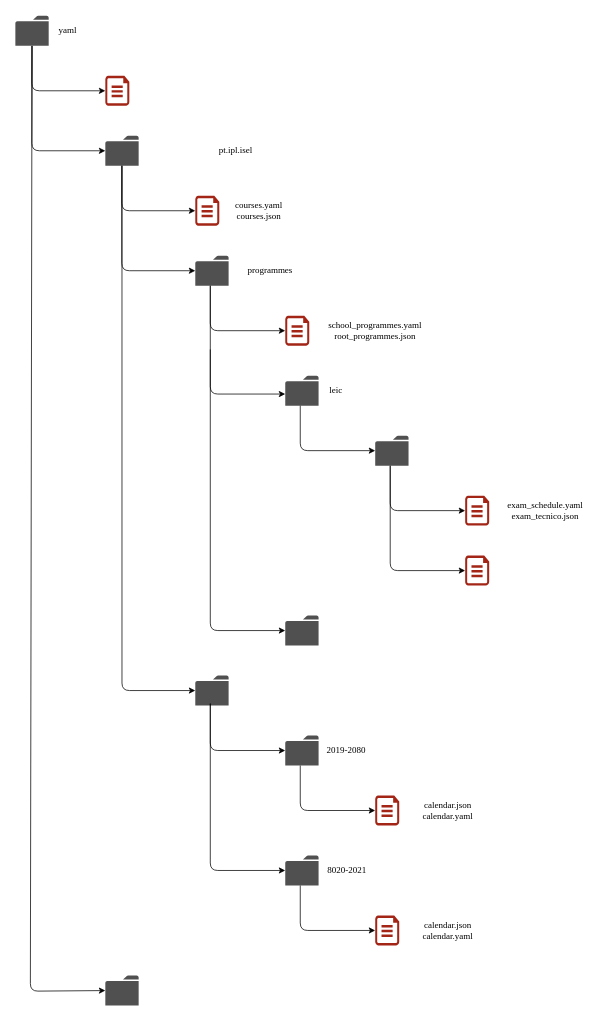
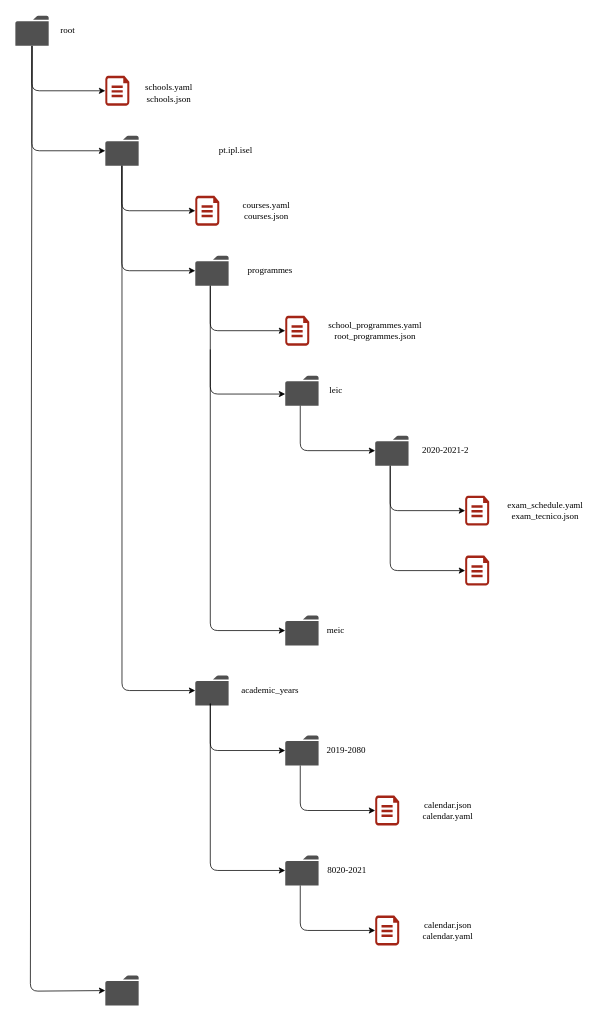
(68, 30) -> (68, 30)
none -> (169, 92)
(259, 210) -> (267, 210)
none -> (446, 450)
none -> (336, 630)
none -> (270, 690)
